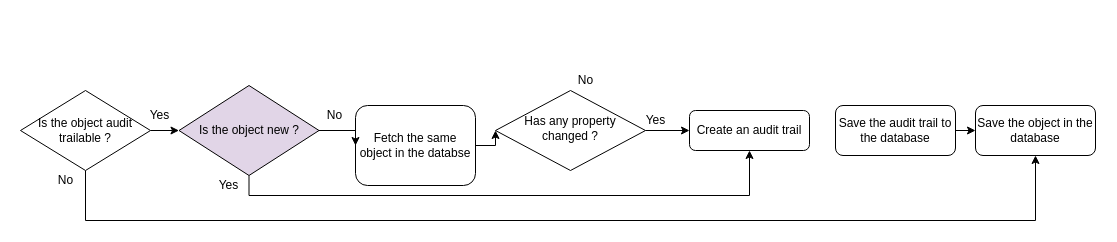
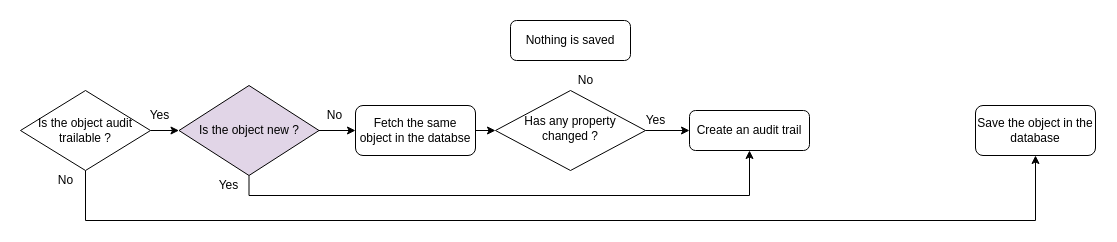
none -> (571, 41)
(896, 131) -> none
(962, 131) -> none
(416, 146) -> (416, 131)
